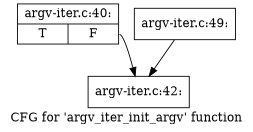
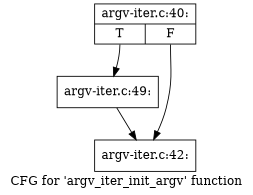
none -> (119, 56)
